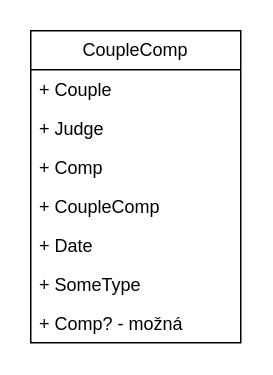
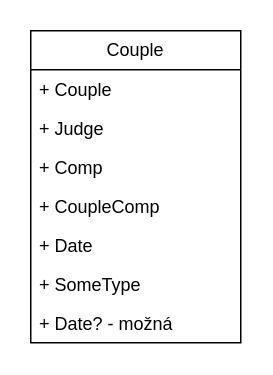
(136, 50) -> (136, 50)
(108, 325) -> (108, 325)
